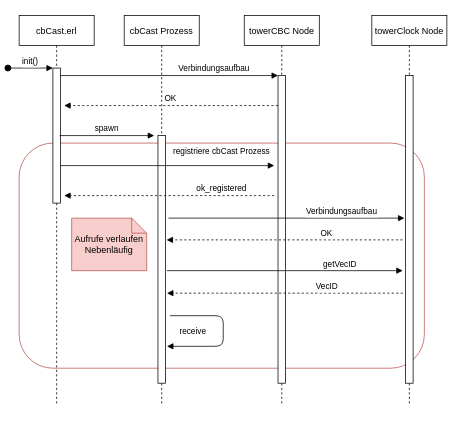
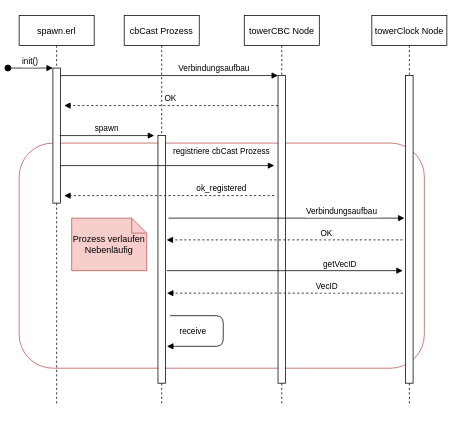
(56, 31) -> (56, 31)
(109, 244) -> (109, 244)
